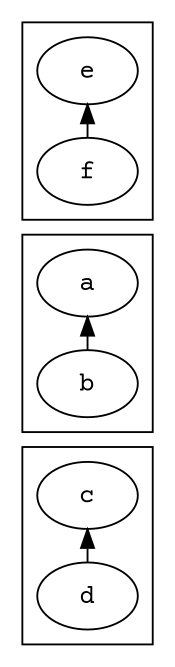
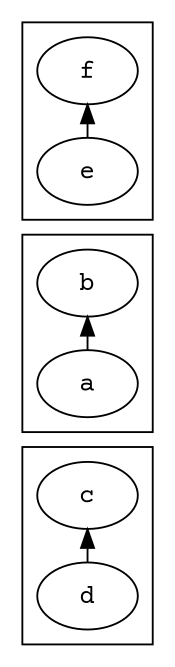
(88, 131) -> (88, 131)
(88, 343) -> (88, 343)
